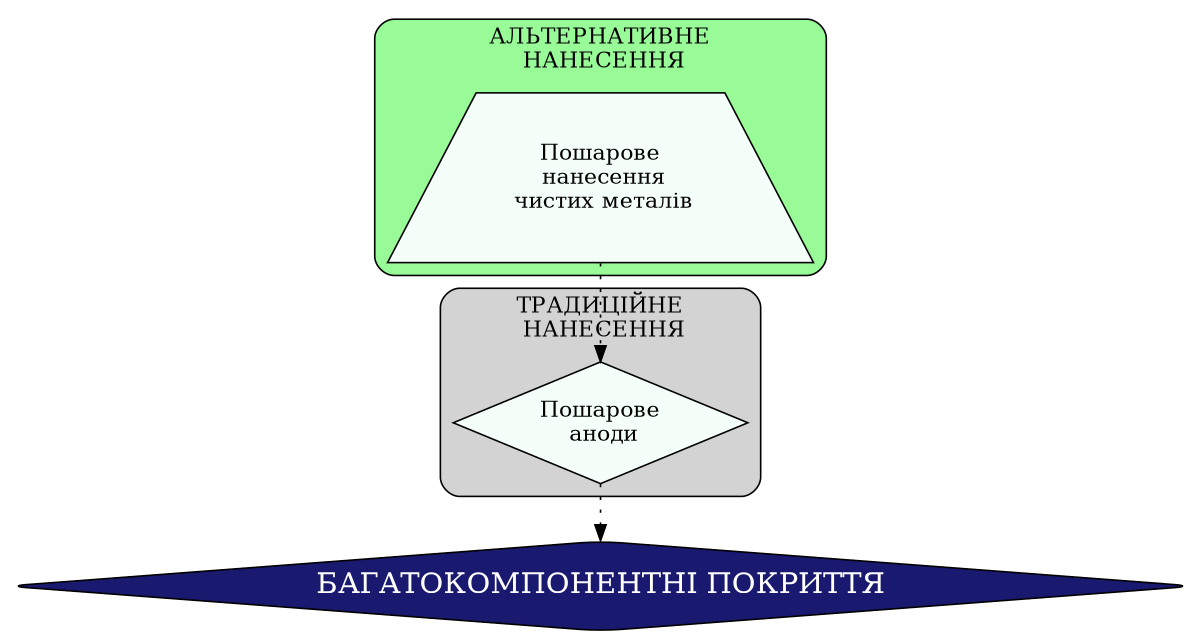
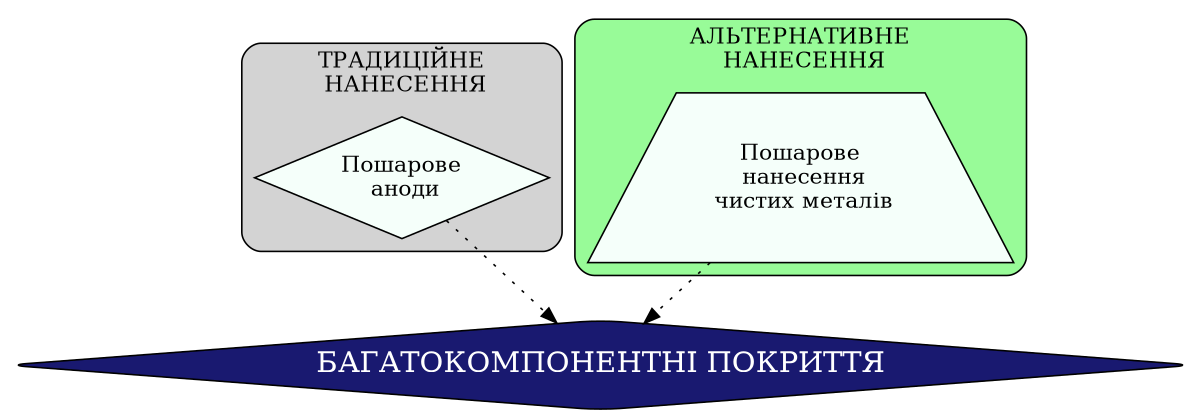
(601, 304) -> (683, 288)
